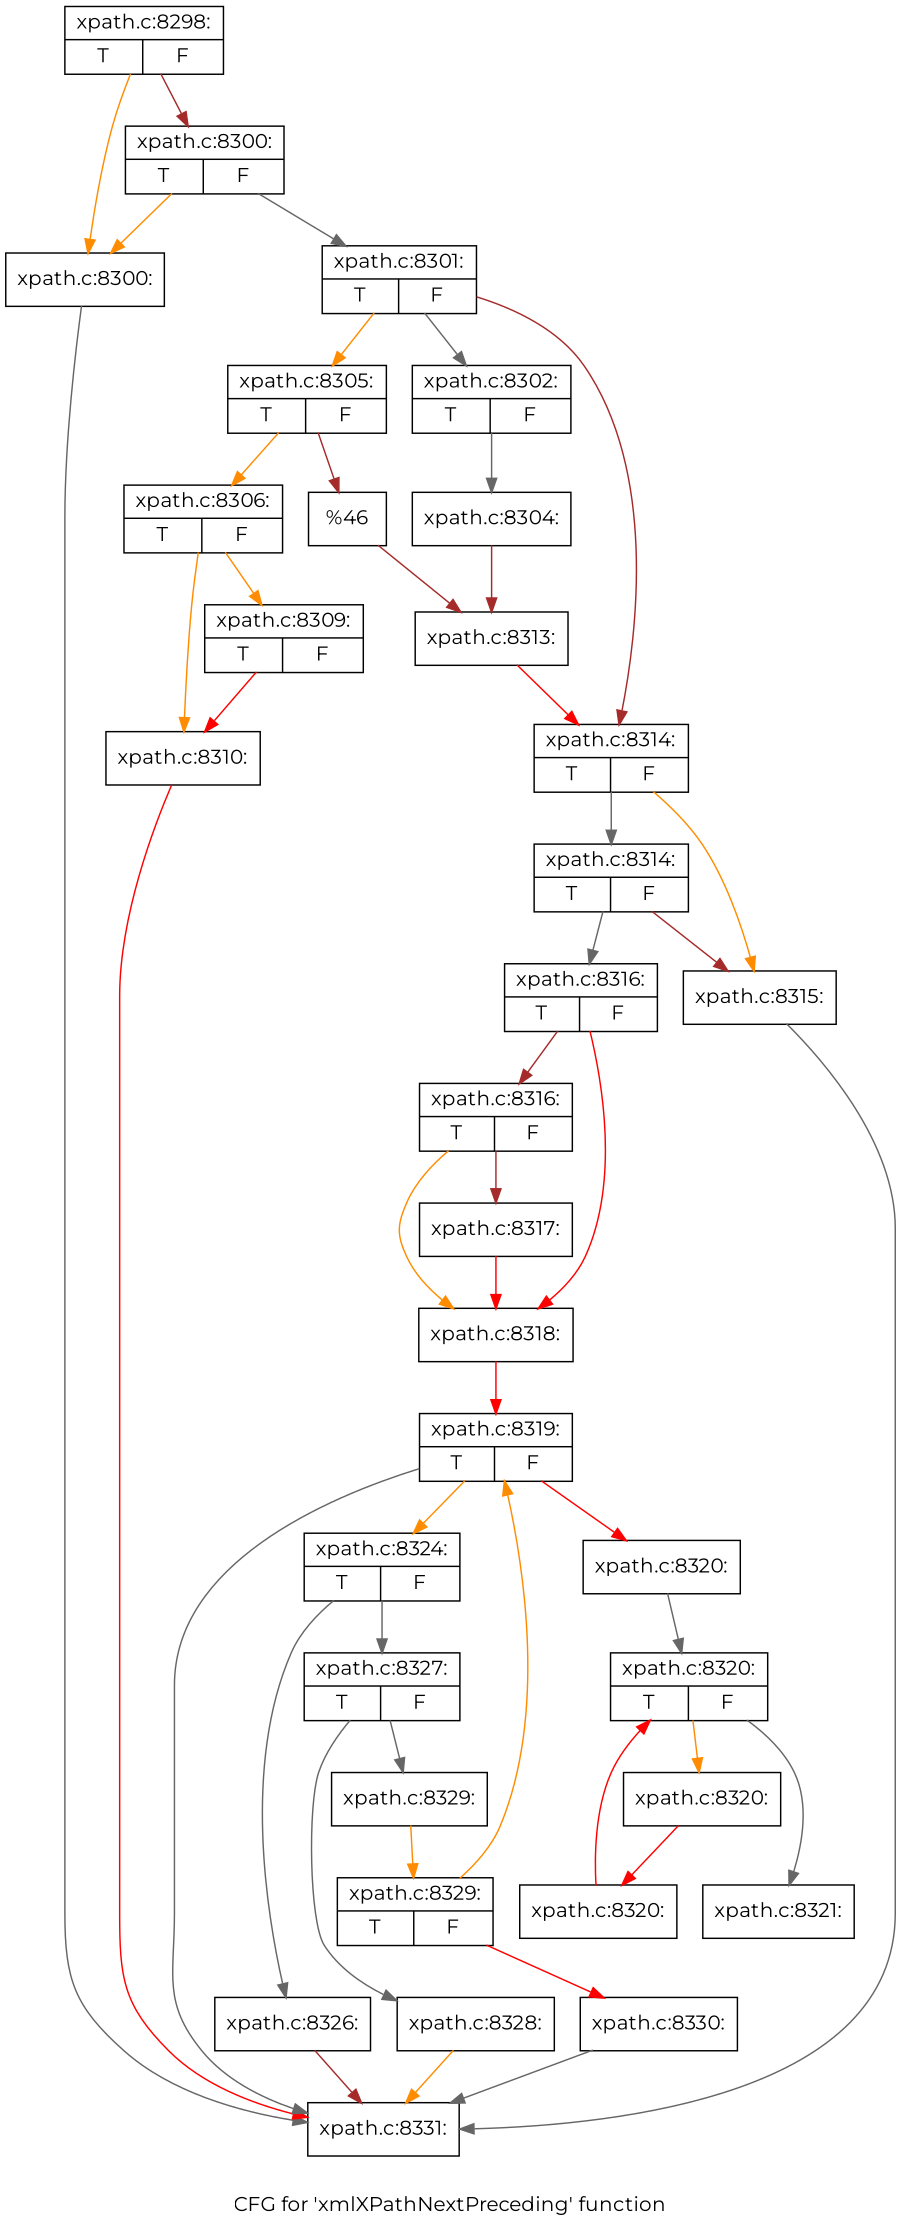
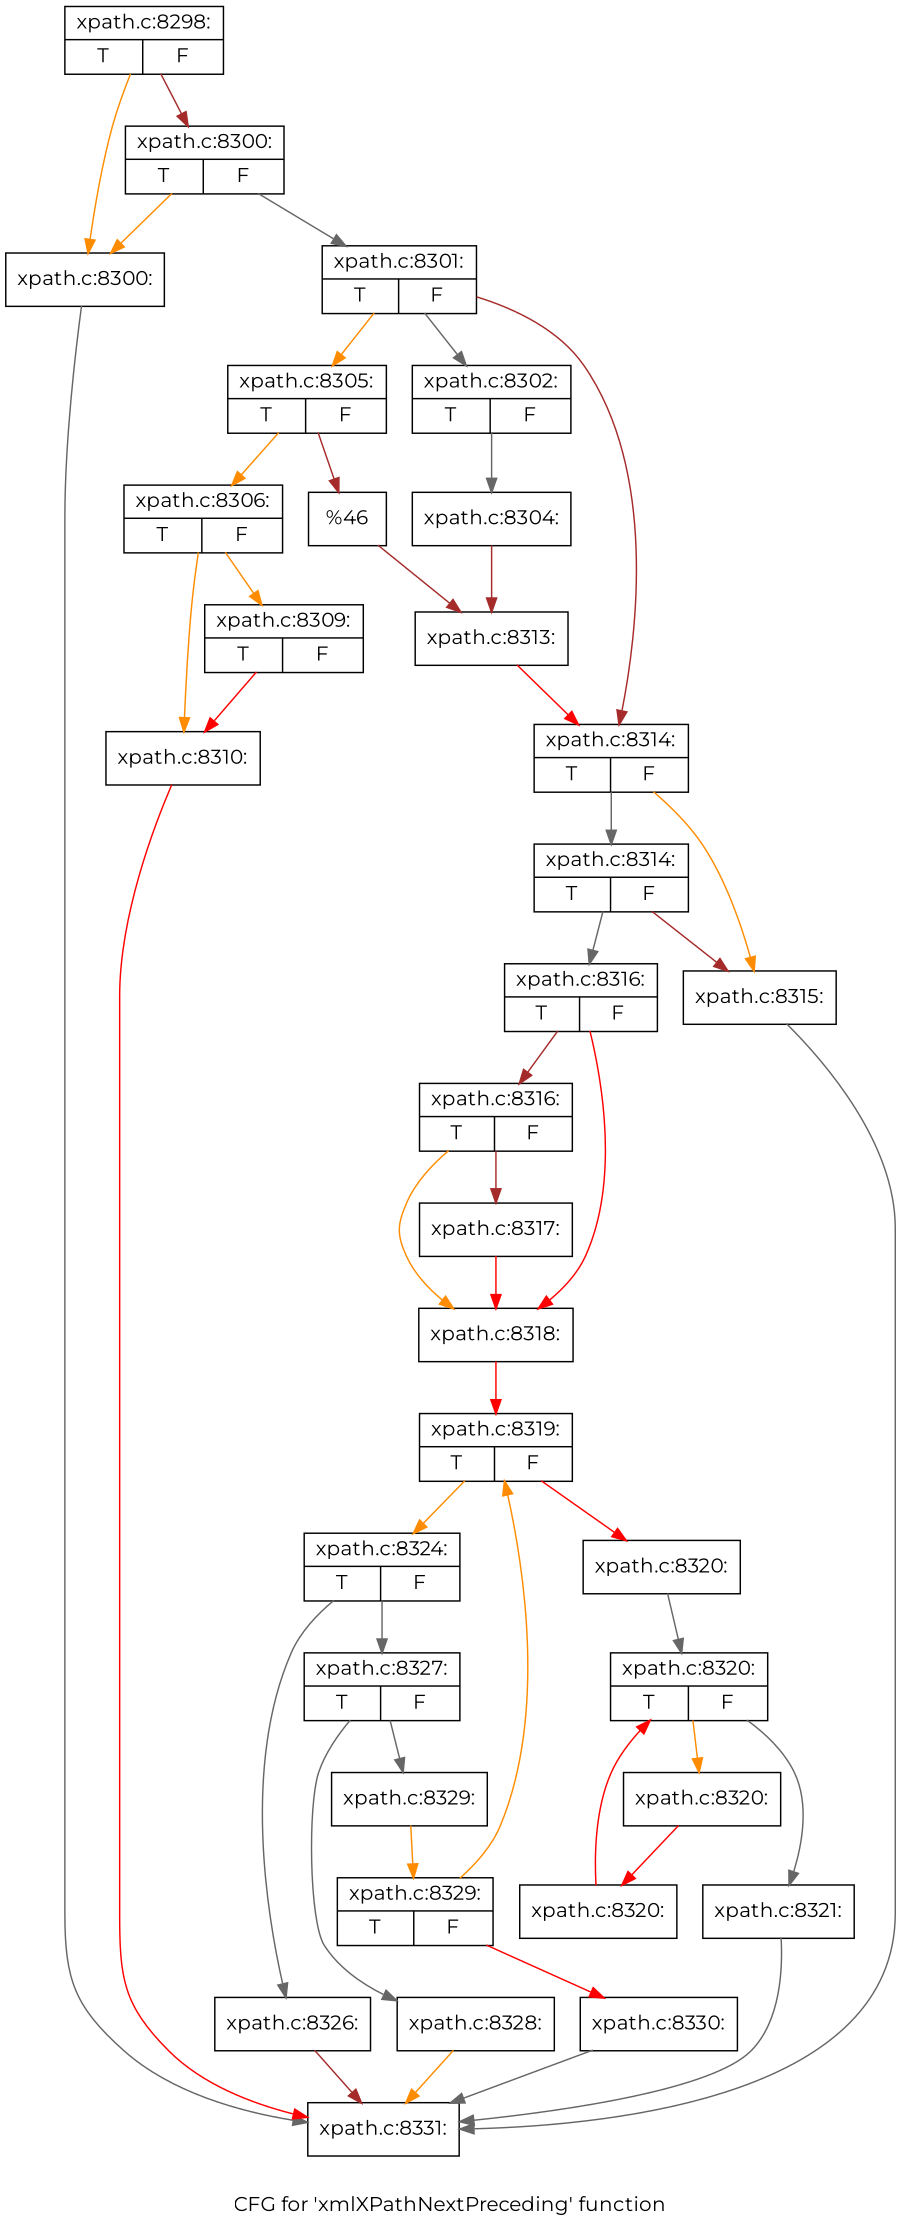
(174, 1752) -> (675, 2086)
